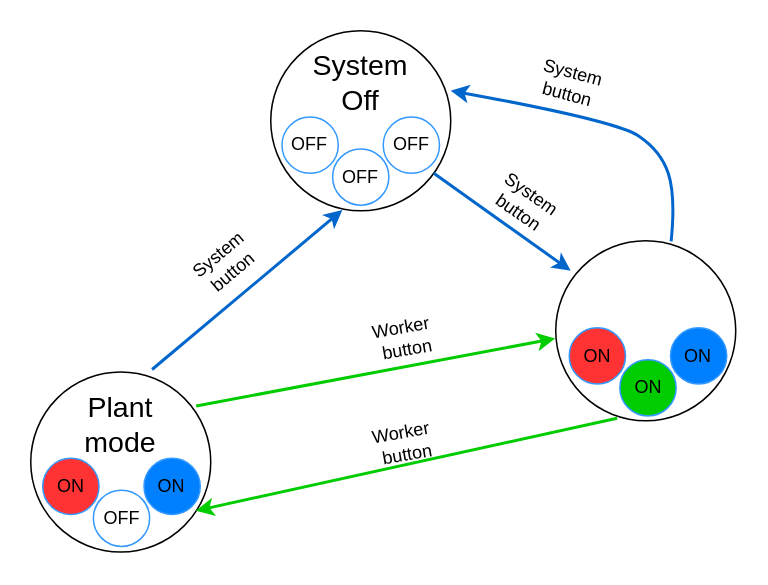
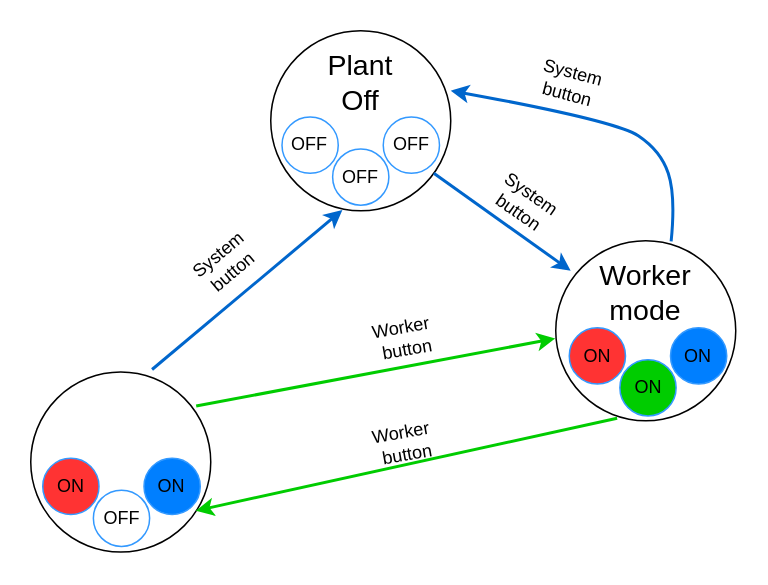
(361, 83) -> (361, 83)
none -> (646, 293)
(121, 425) -> none
